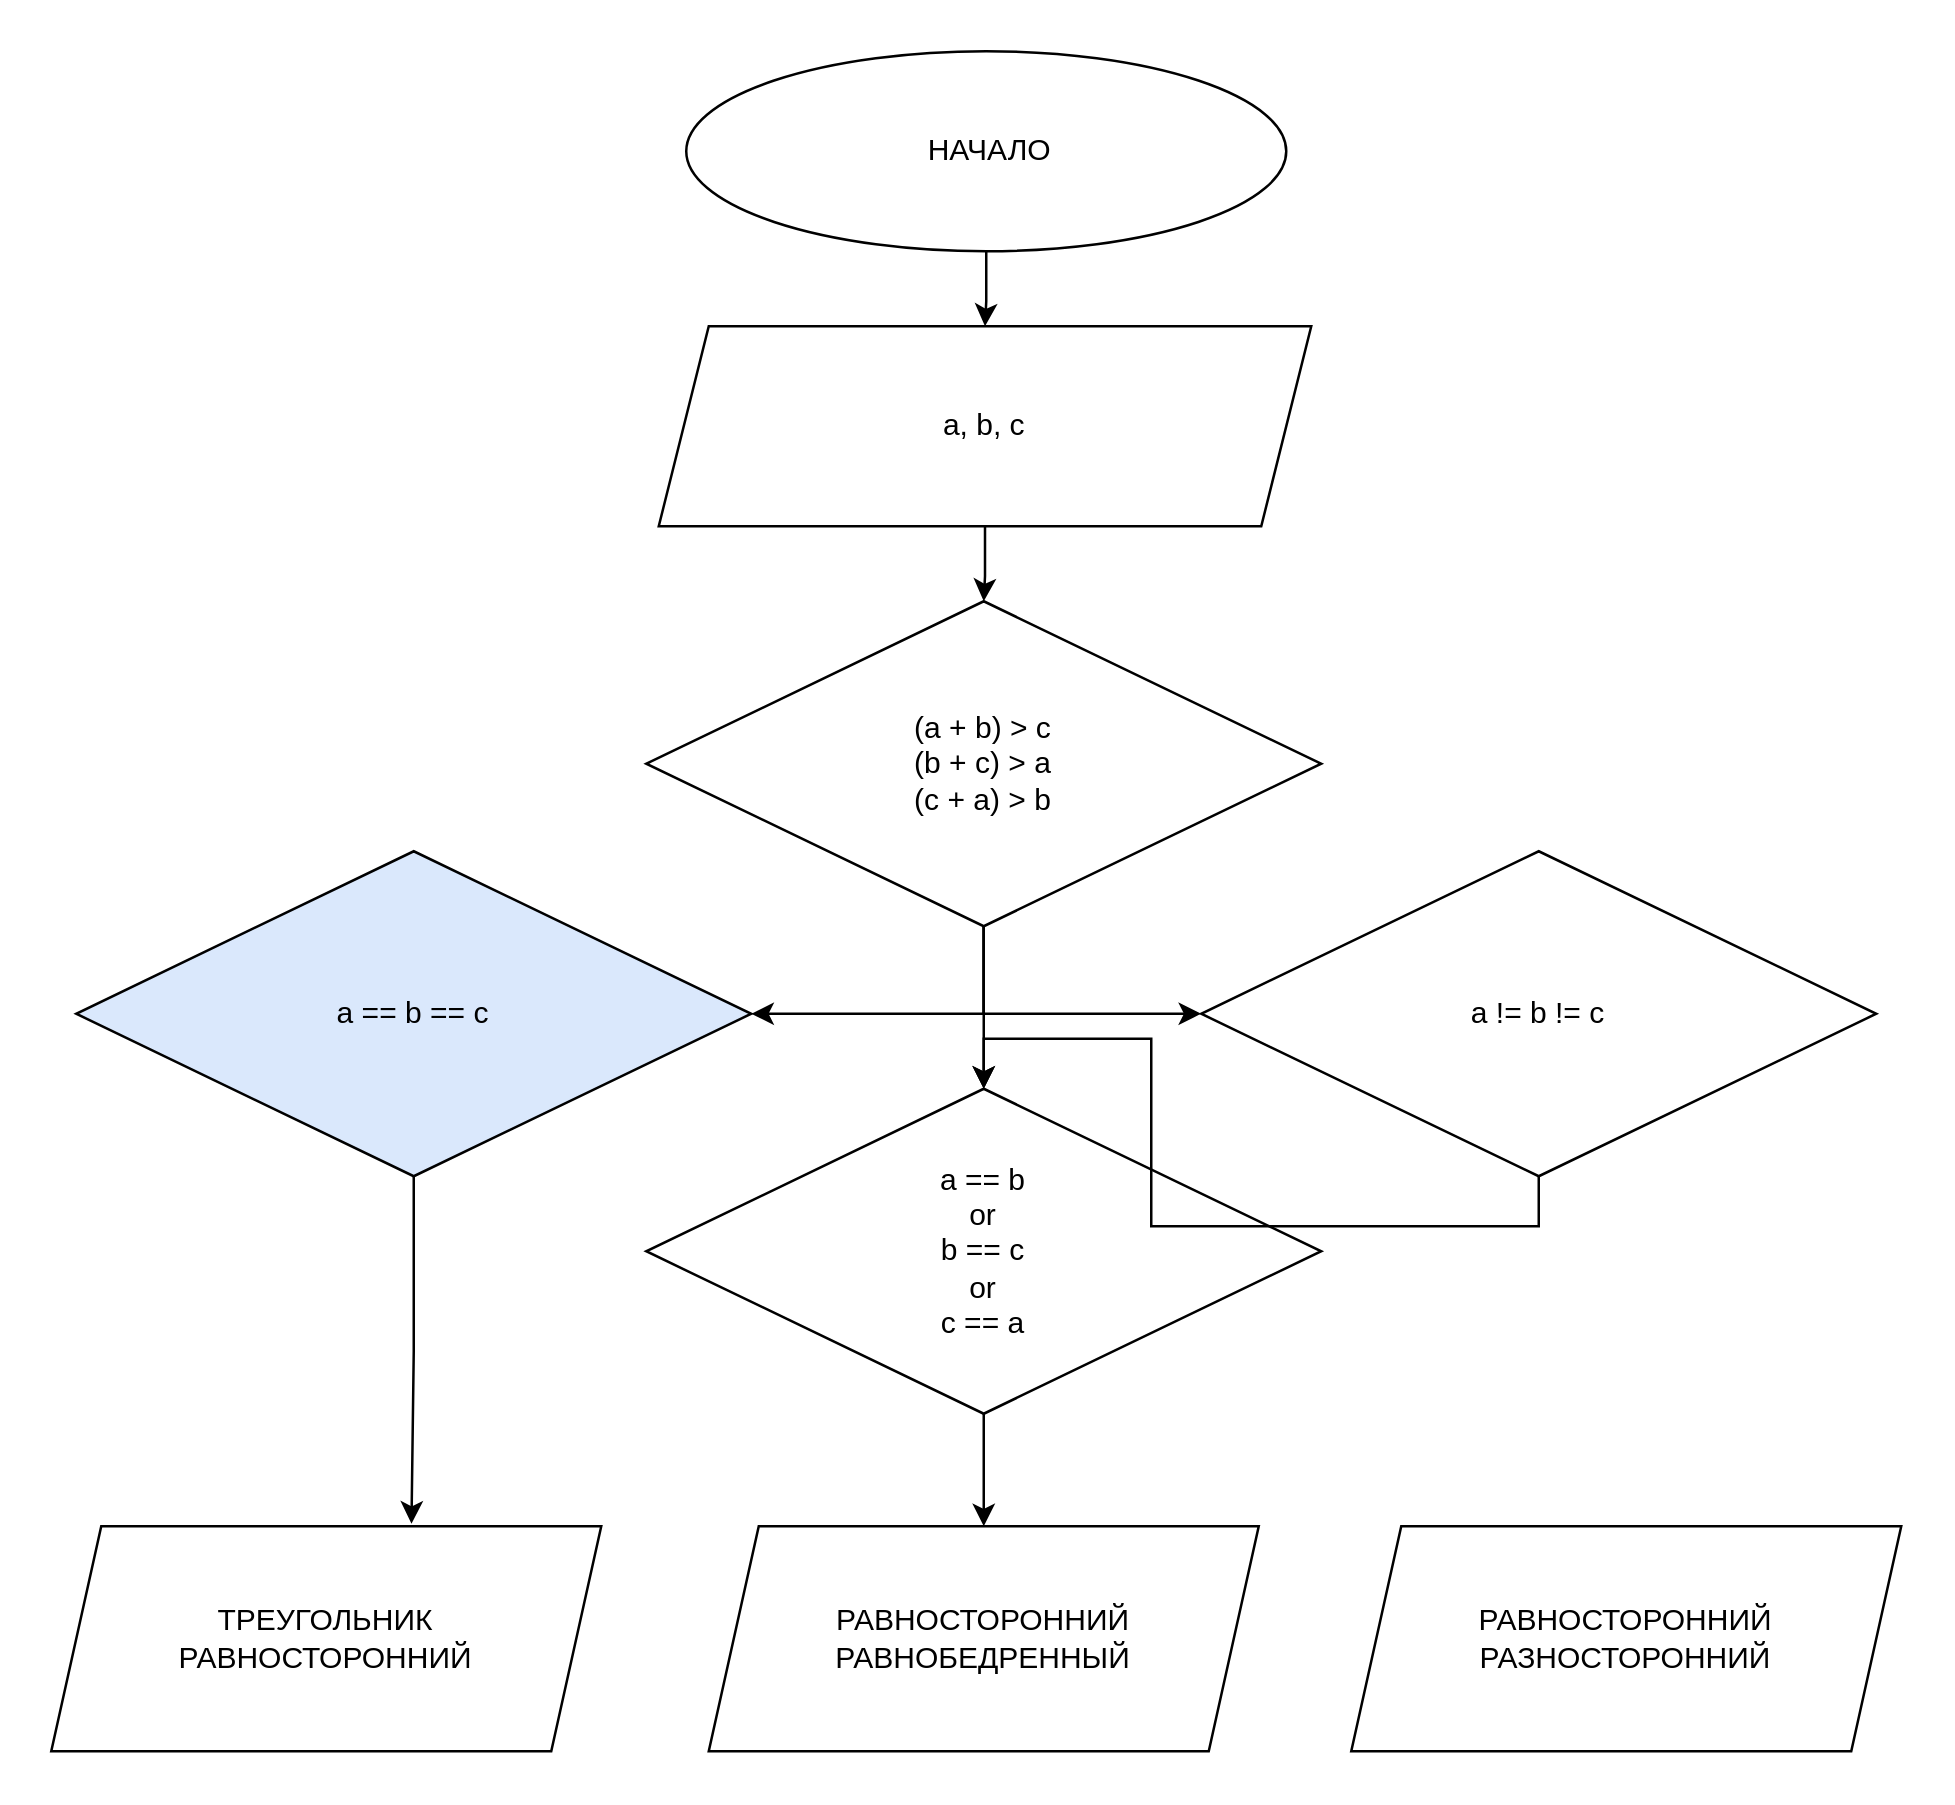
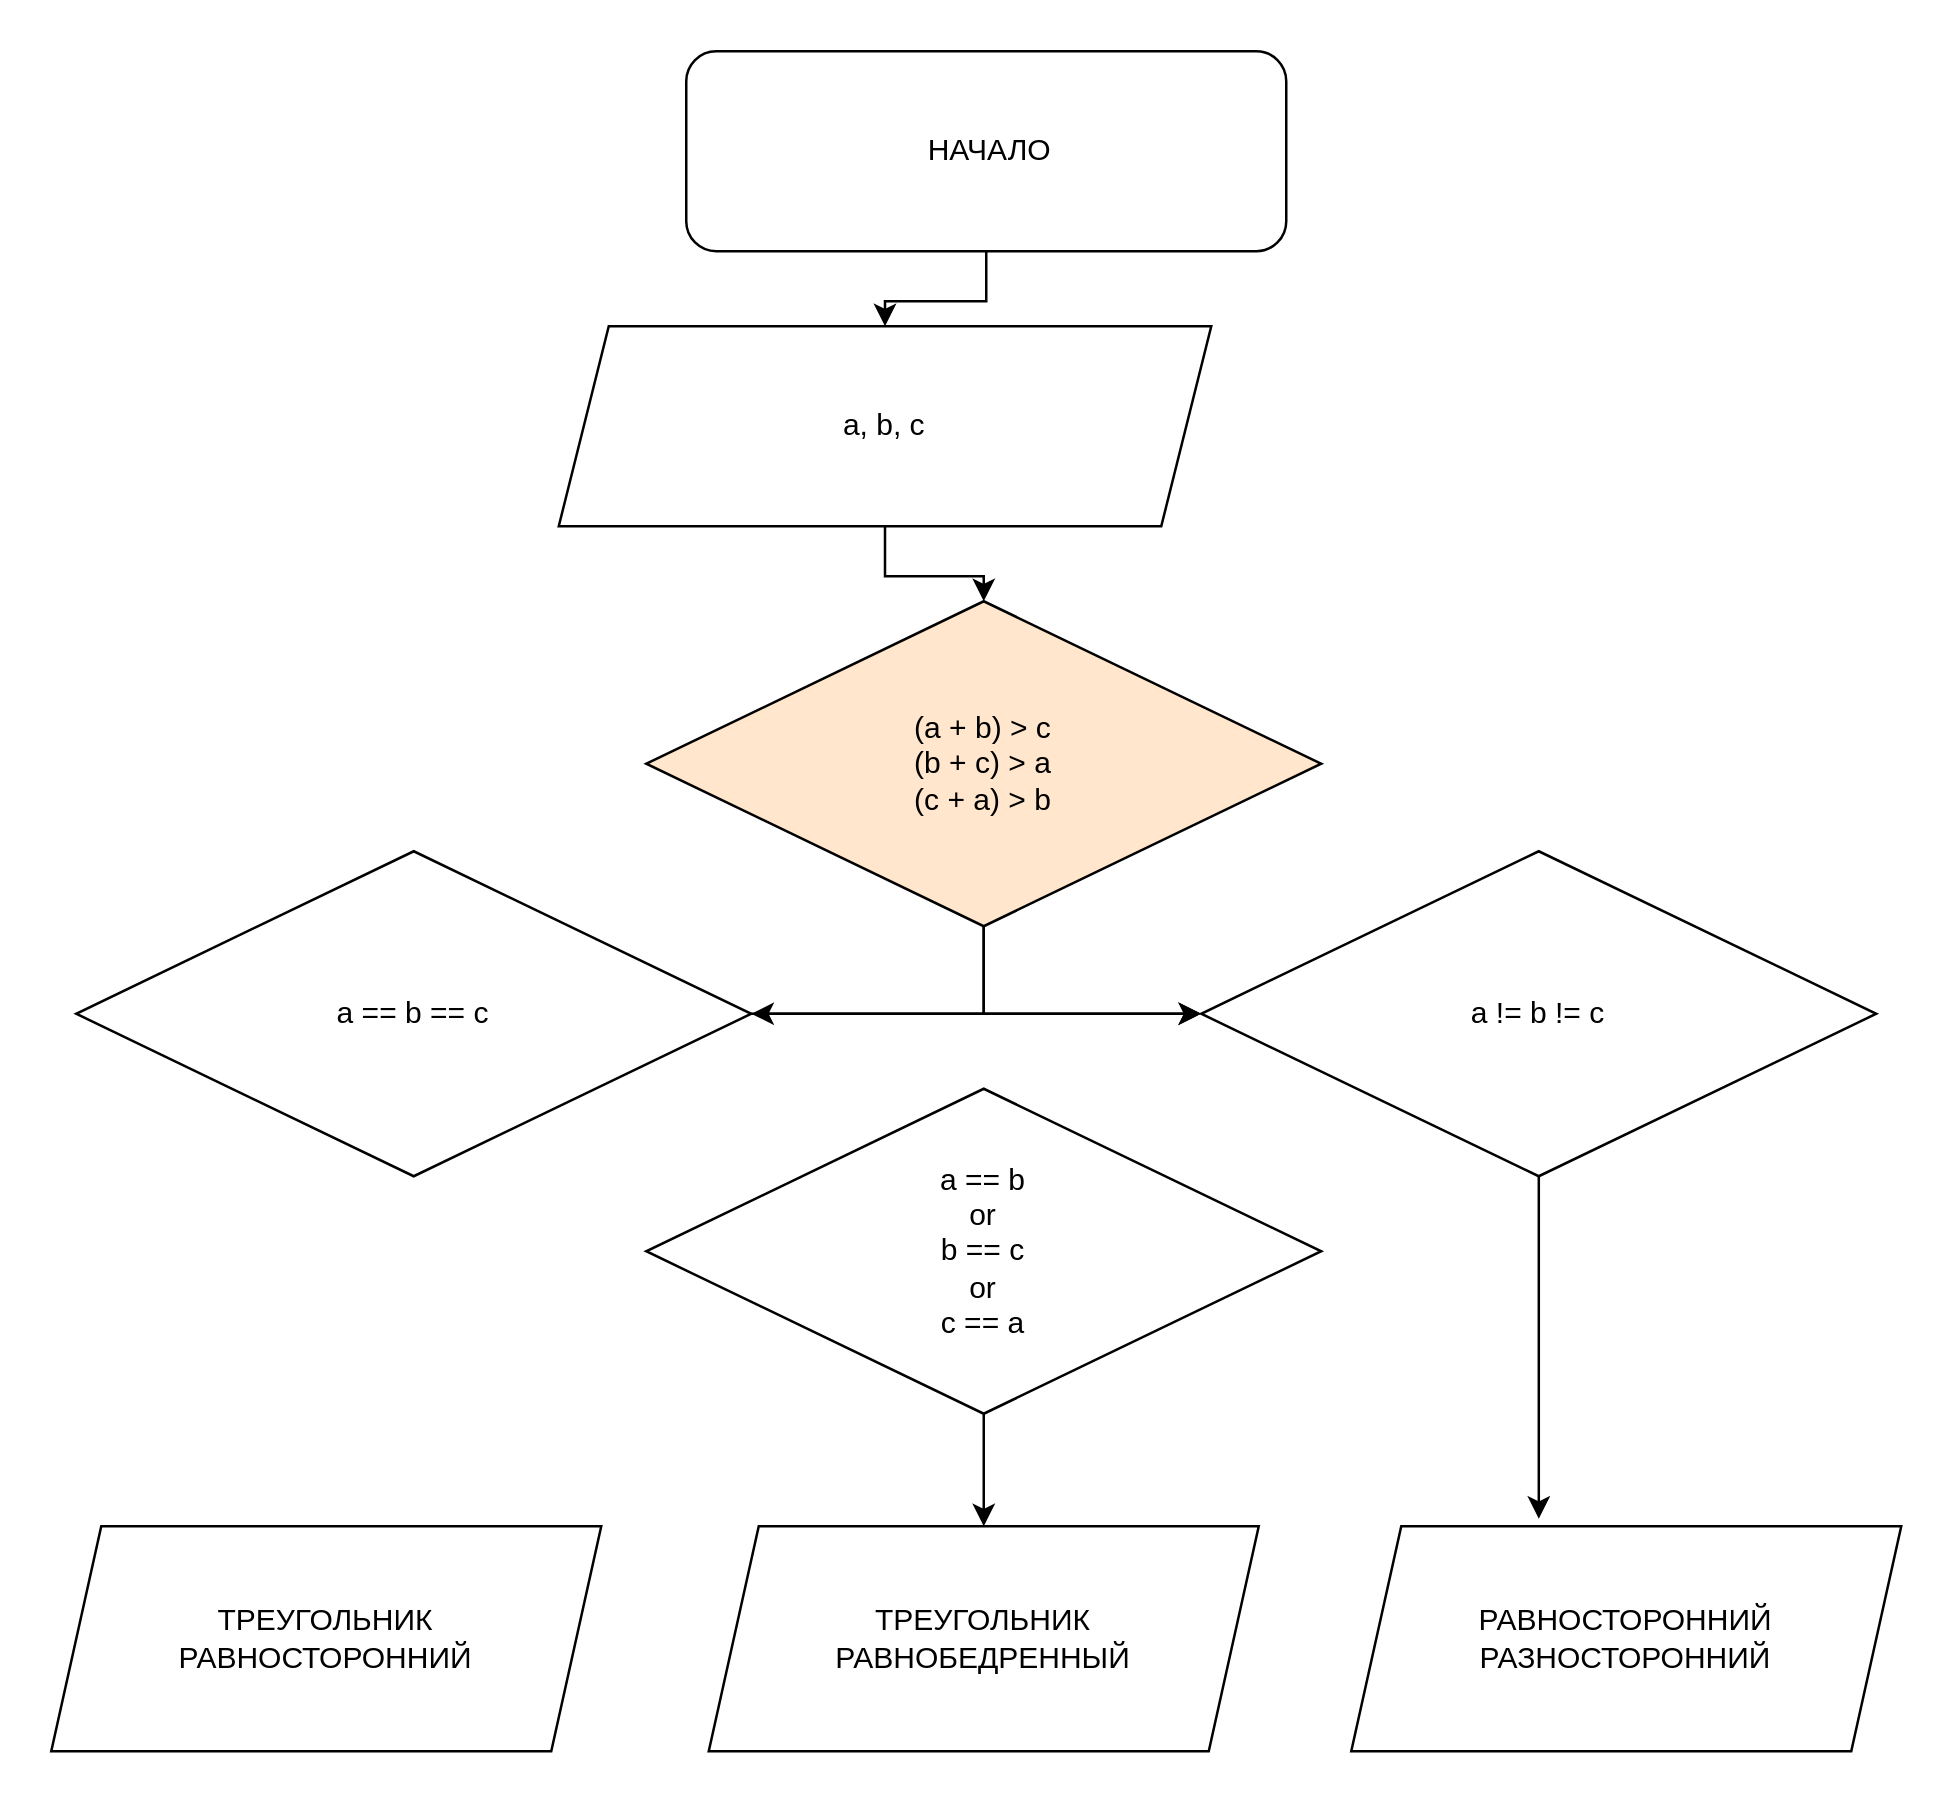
(986, 151) -> (986, 151)
(985, 426) -> (885, 426)
(984, 764) -> (984, 764)
(414, 1014) -> (414, 1014)
(984, 1025) -> none
(1171, 1226) -> (1539, 1363)
(414, 1341) -> (753, 1014)
(984, 1639) -> (984, 1639)
